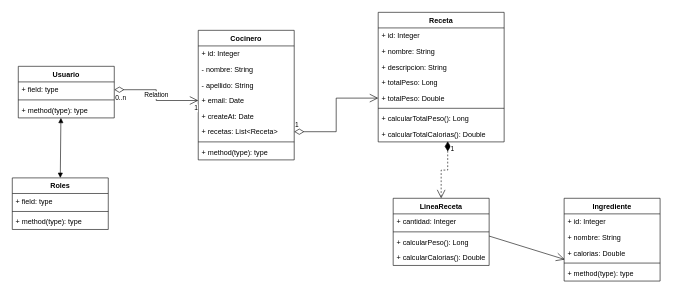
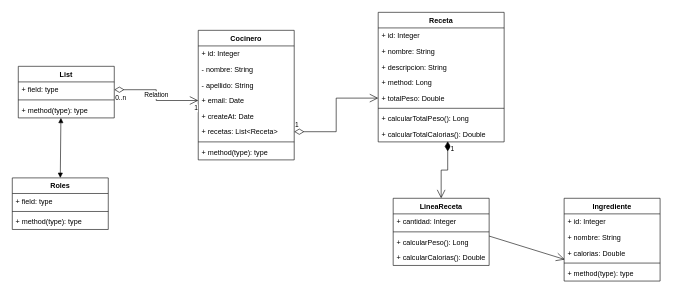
(66, 74) -> (66, 74)
(412, 83) -> (407, 83)
(441, 170) -> (441, 170)
